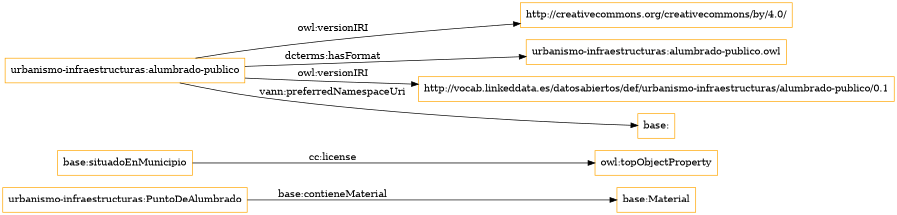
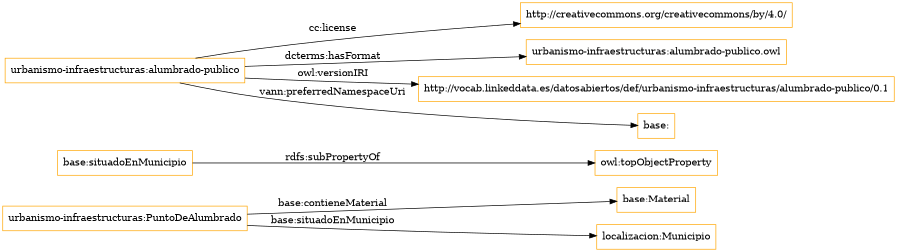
(333, 28) -> (333, 28)
(333, 158) -> (333, 158)
none -> (656, 237)
